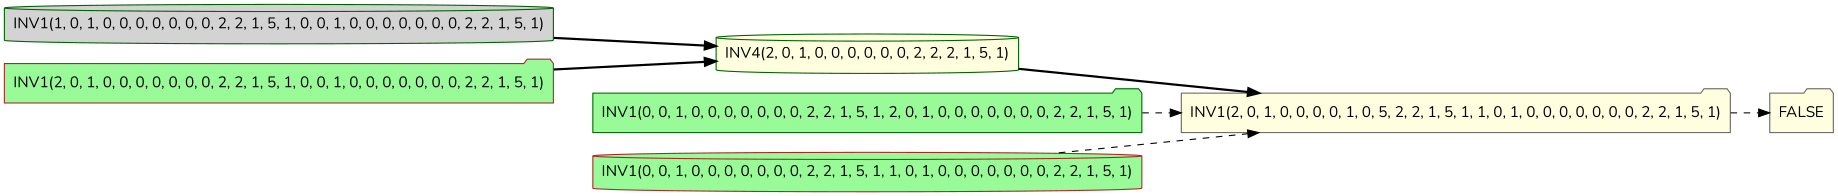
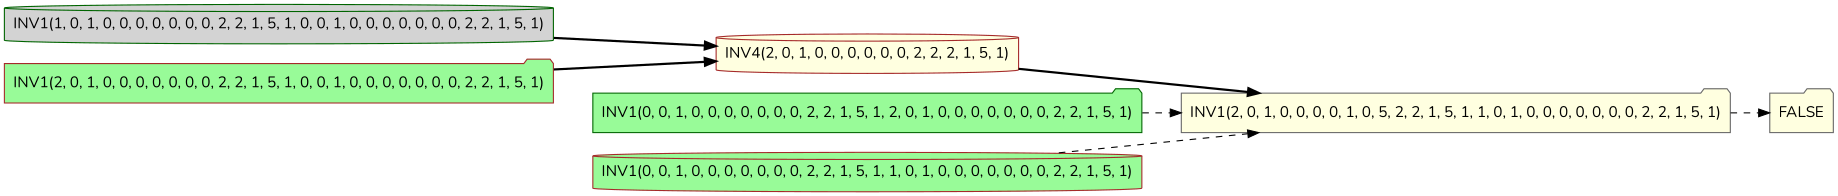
(867, 54) -> (867, 54)
